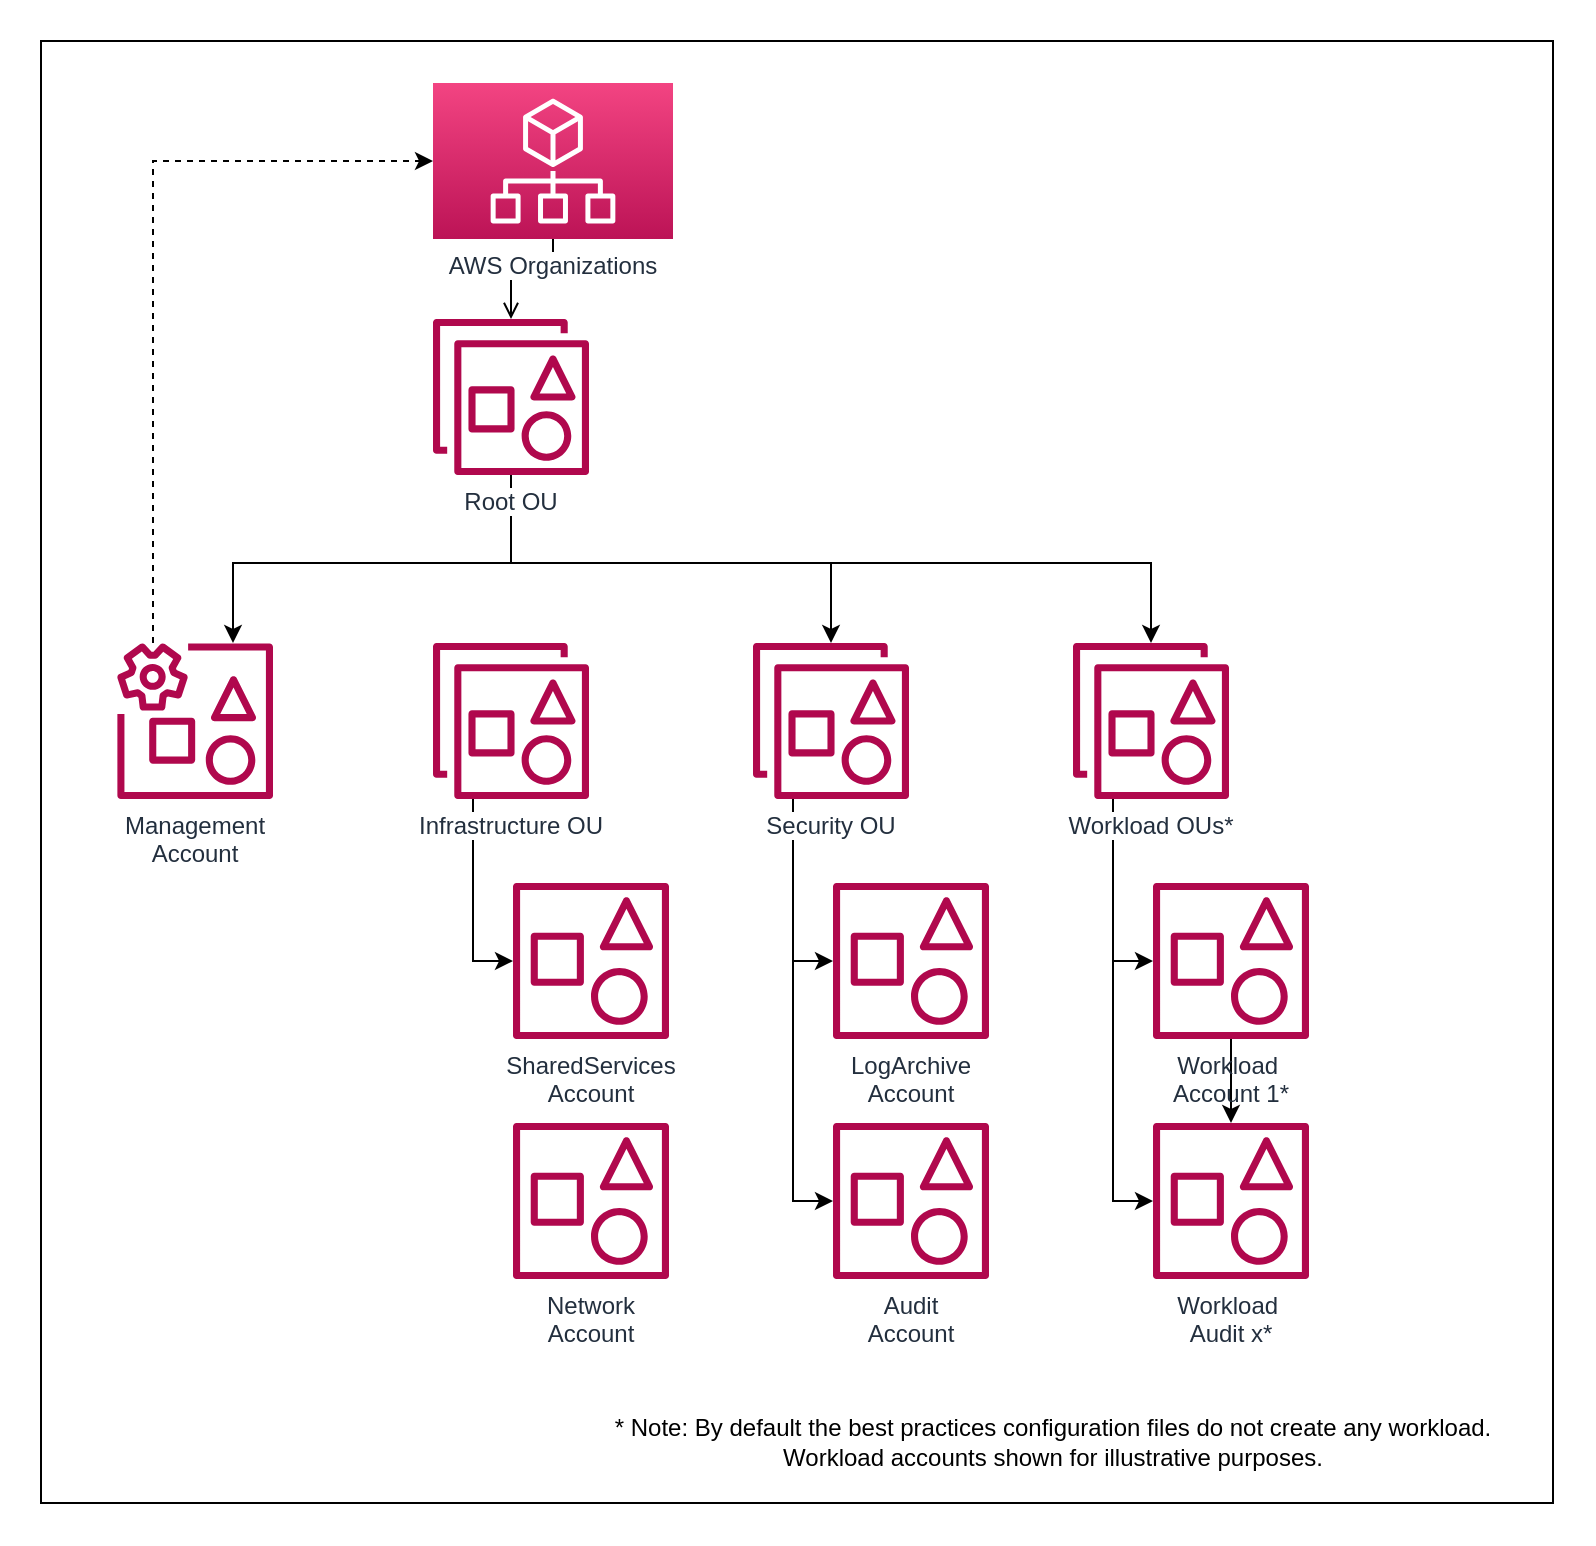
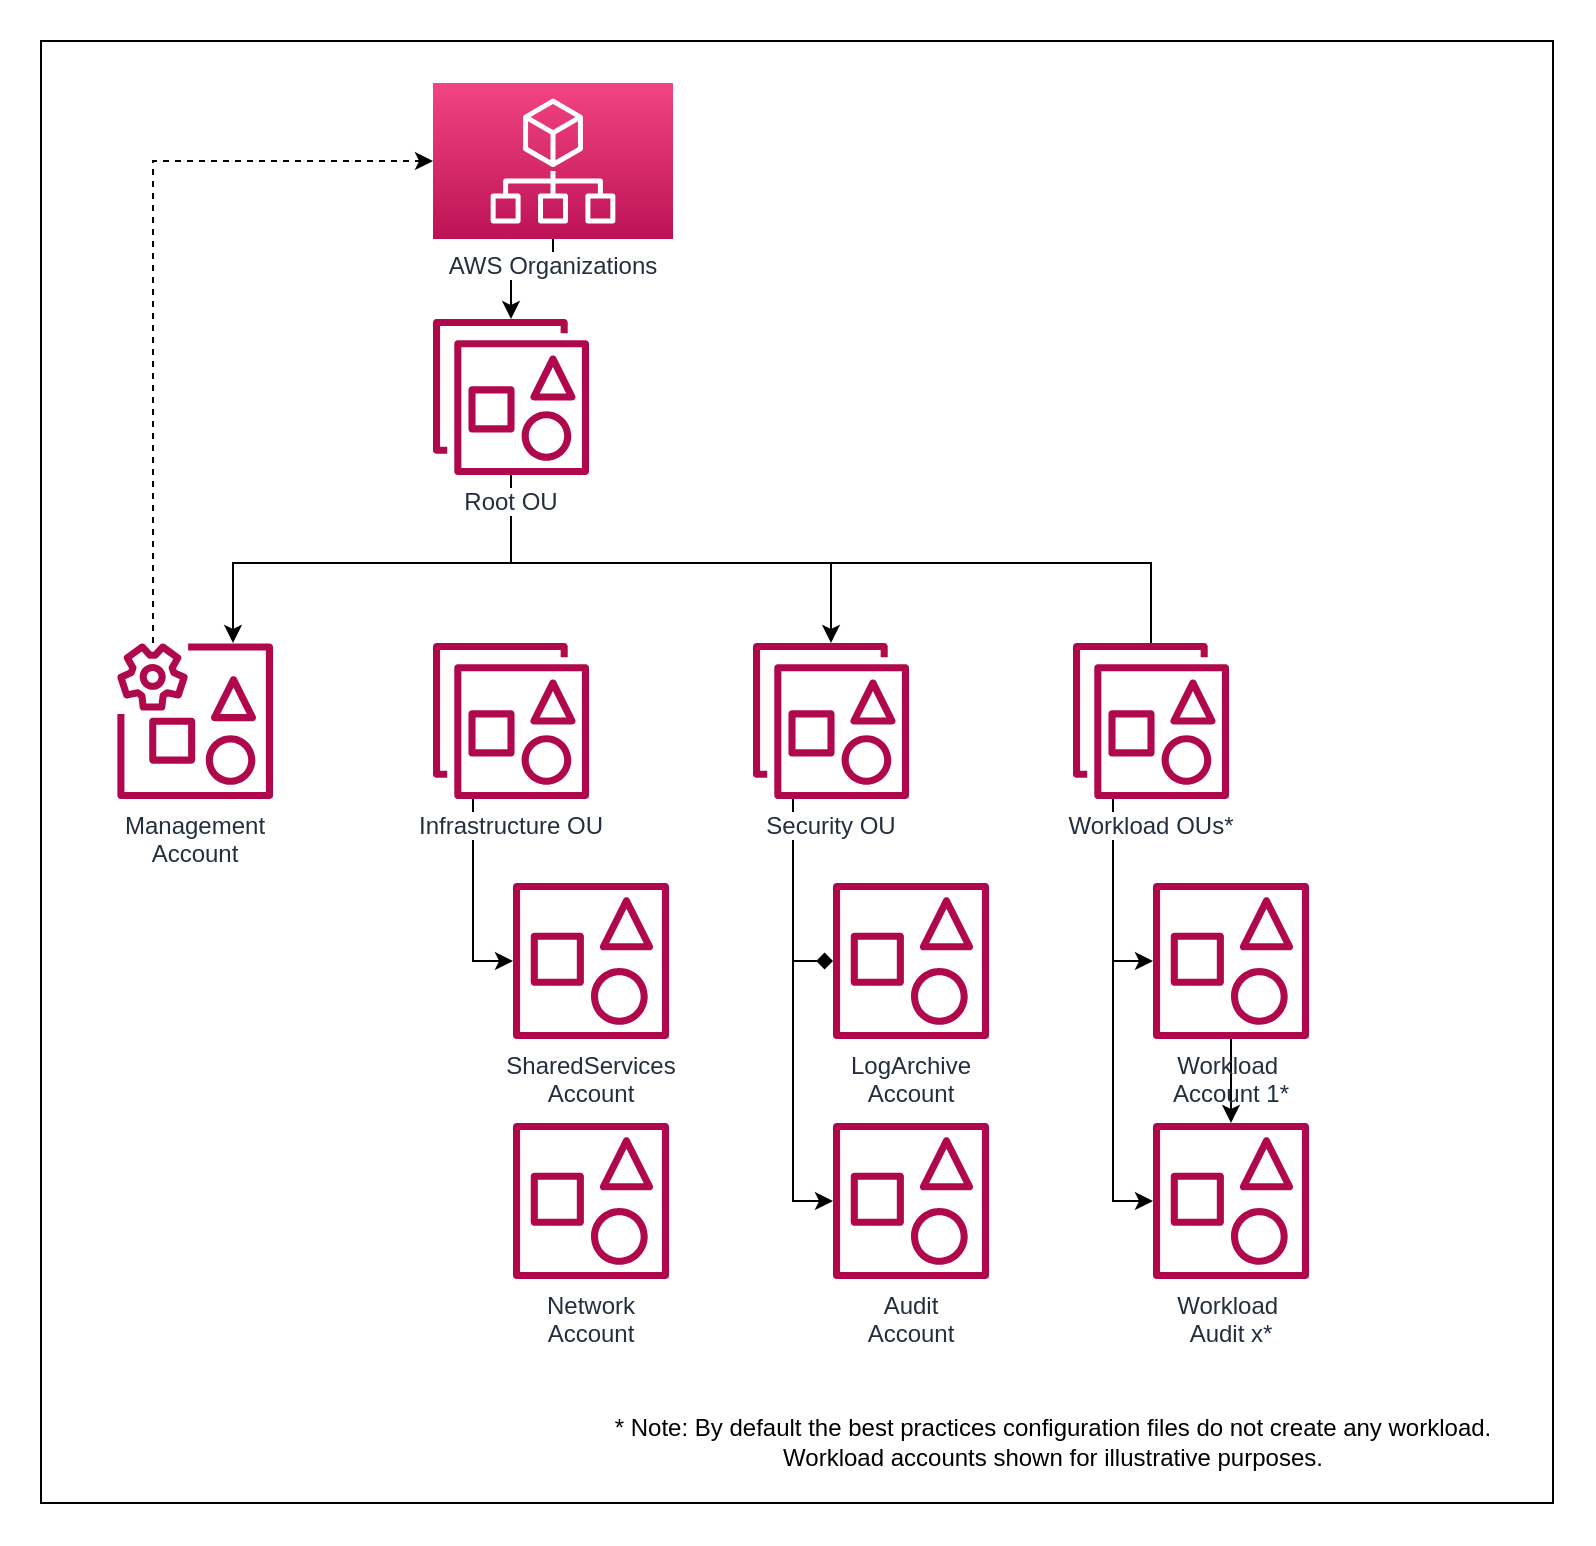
(511, 307) -> (511, 304)
(1151, 628) -> (1151, 634)
(817, 961) -> (816, 961)
